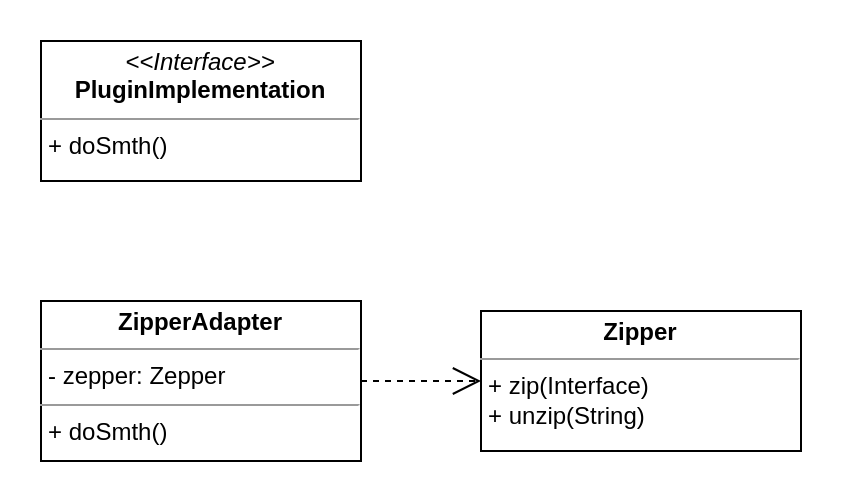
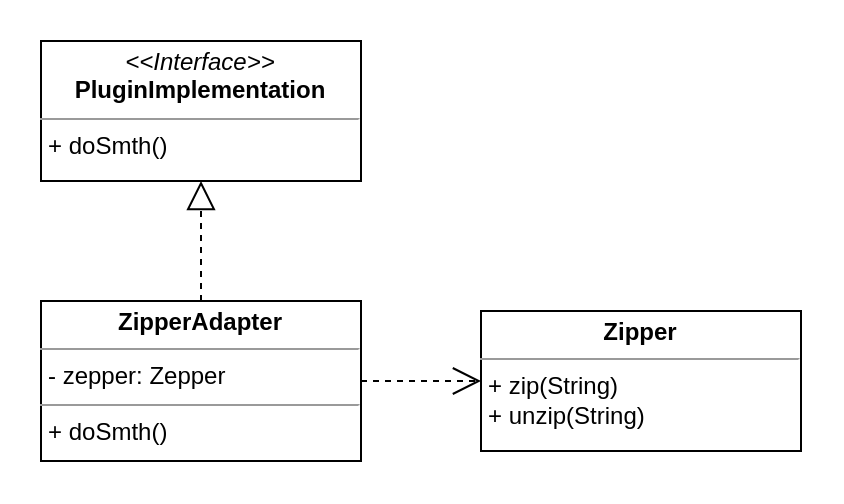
none -> (201, 257)
(582, 354) -> (572, 354)
